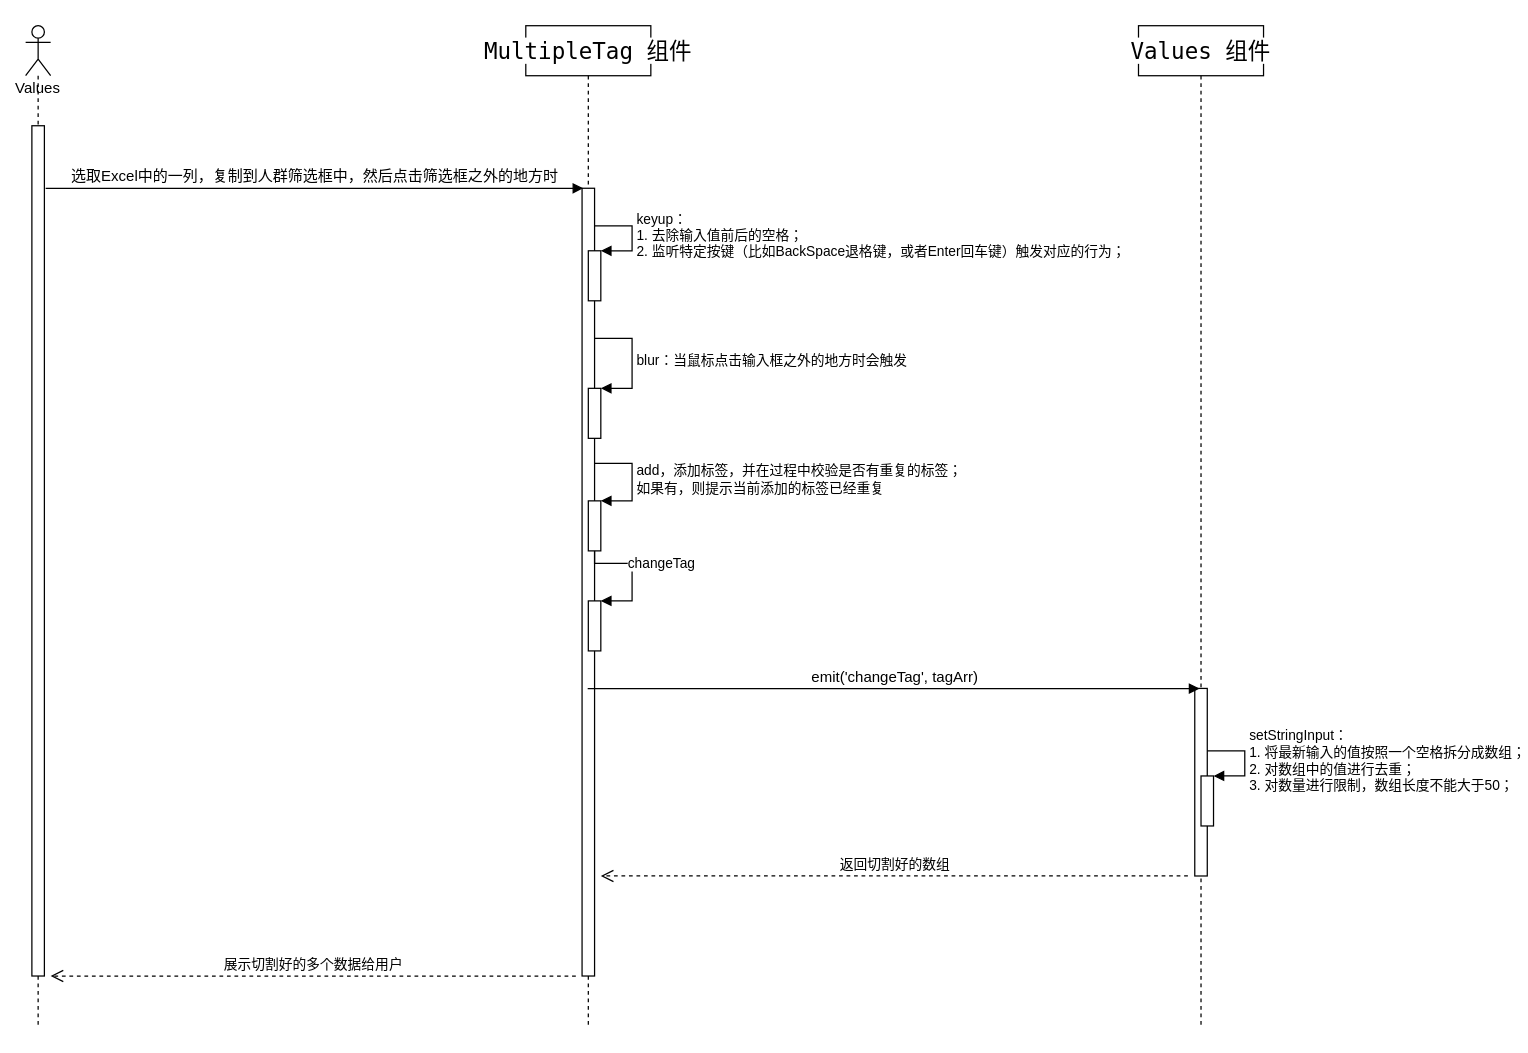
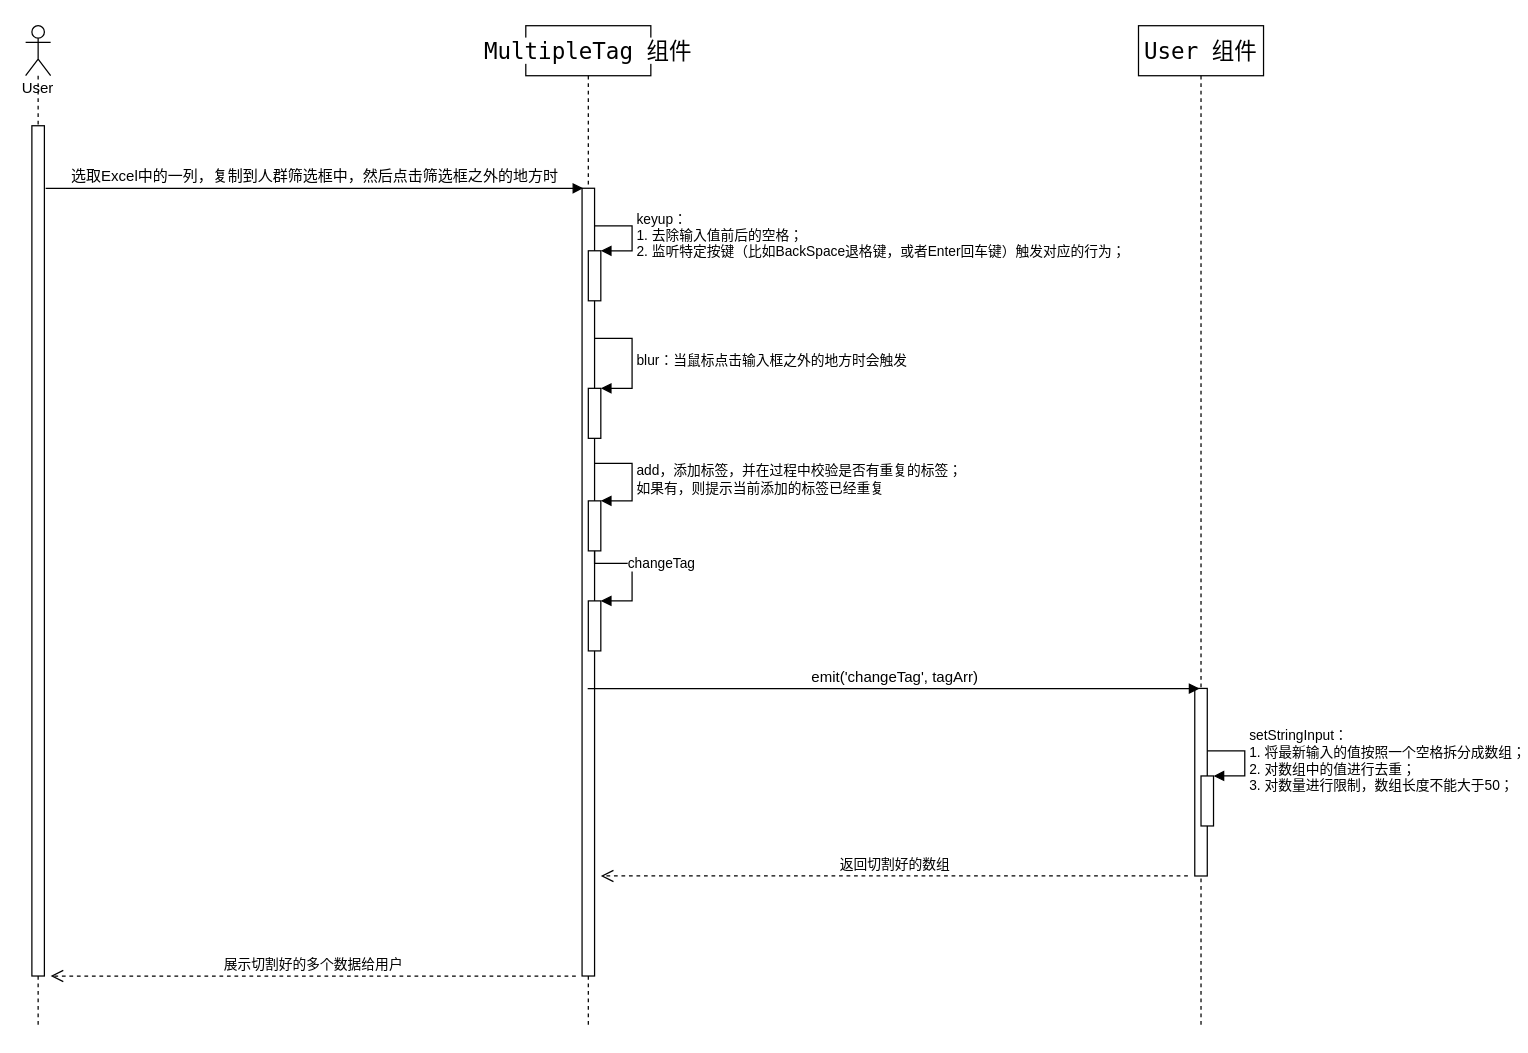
(1201, 51) -> (1201, 51)
(38, 106) -> (38, 97)
